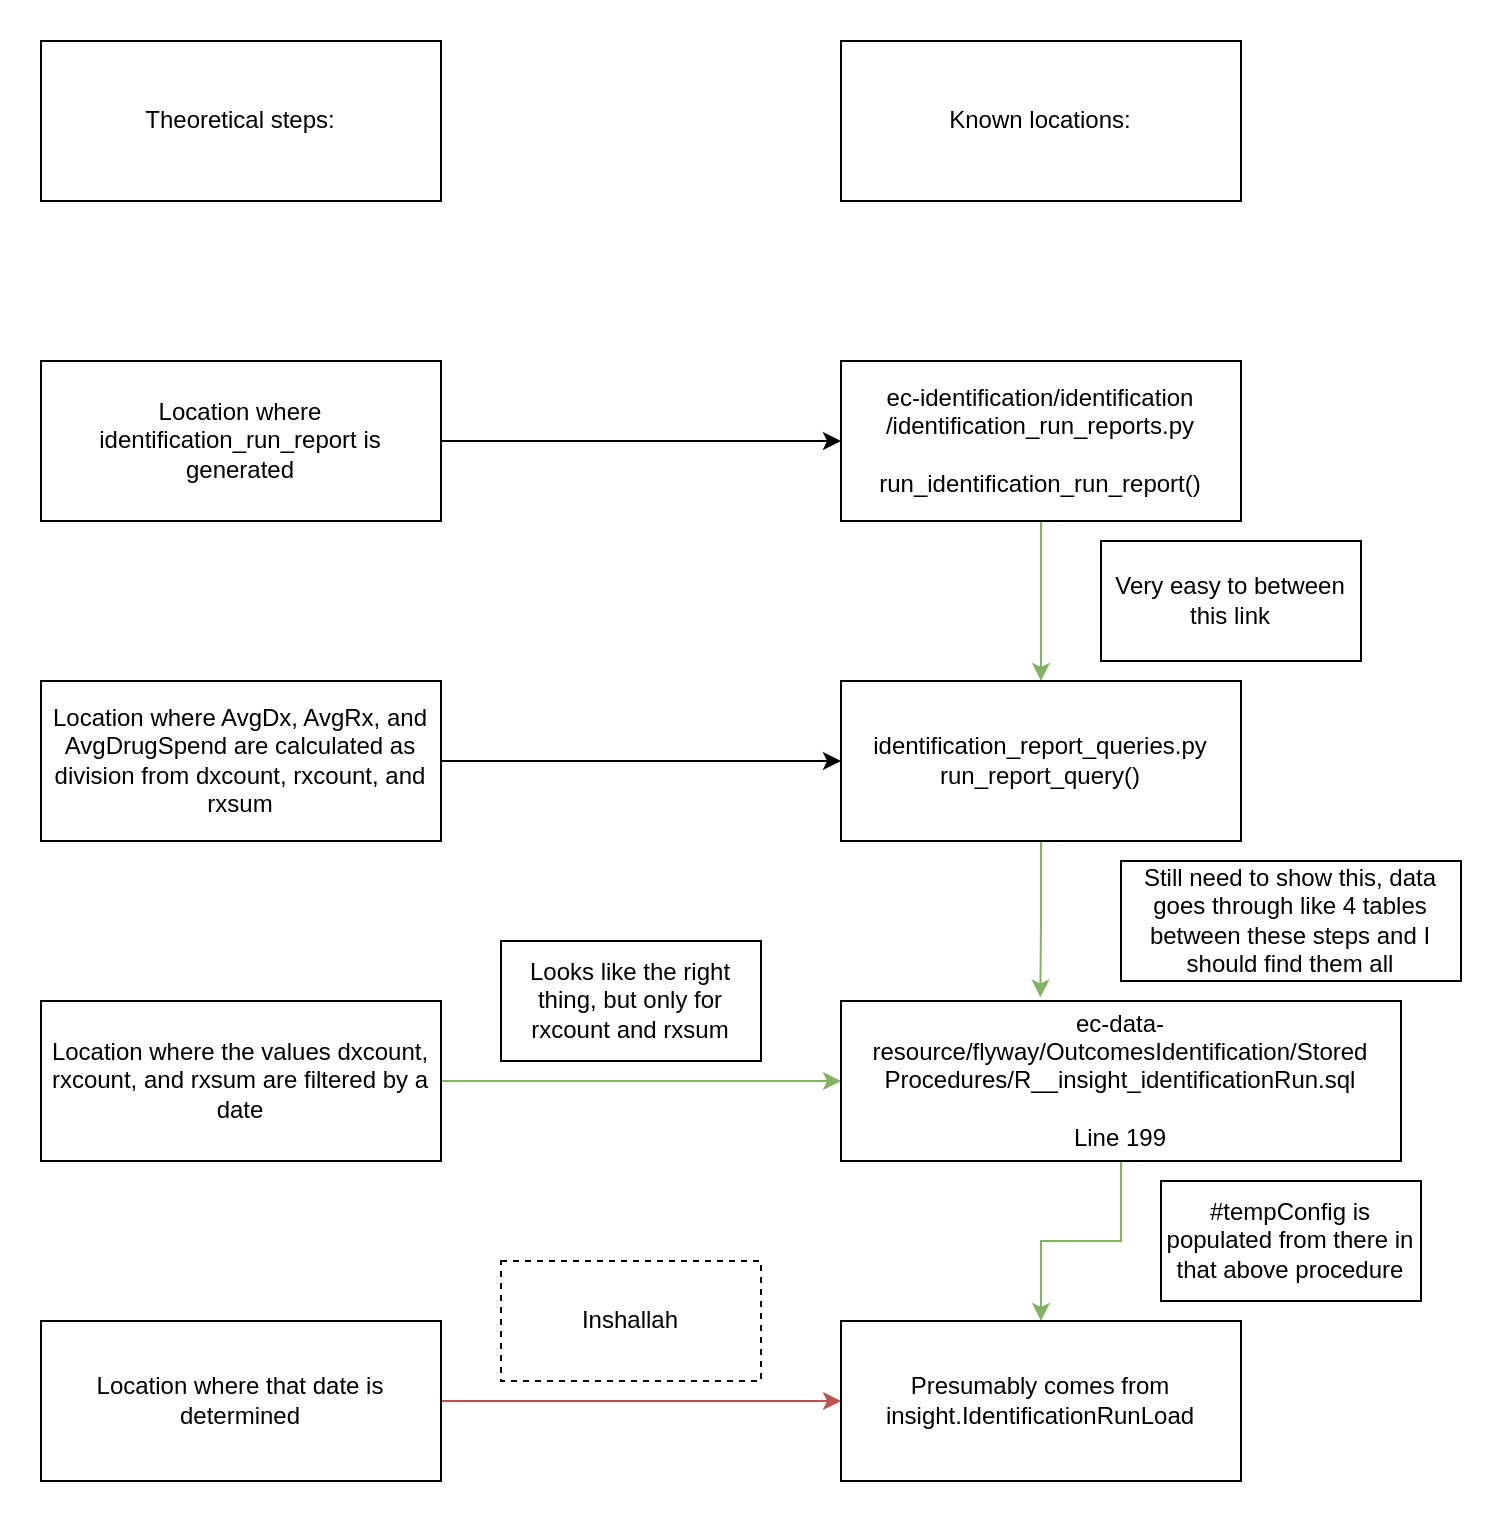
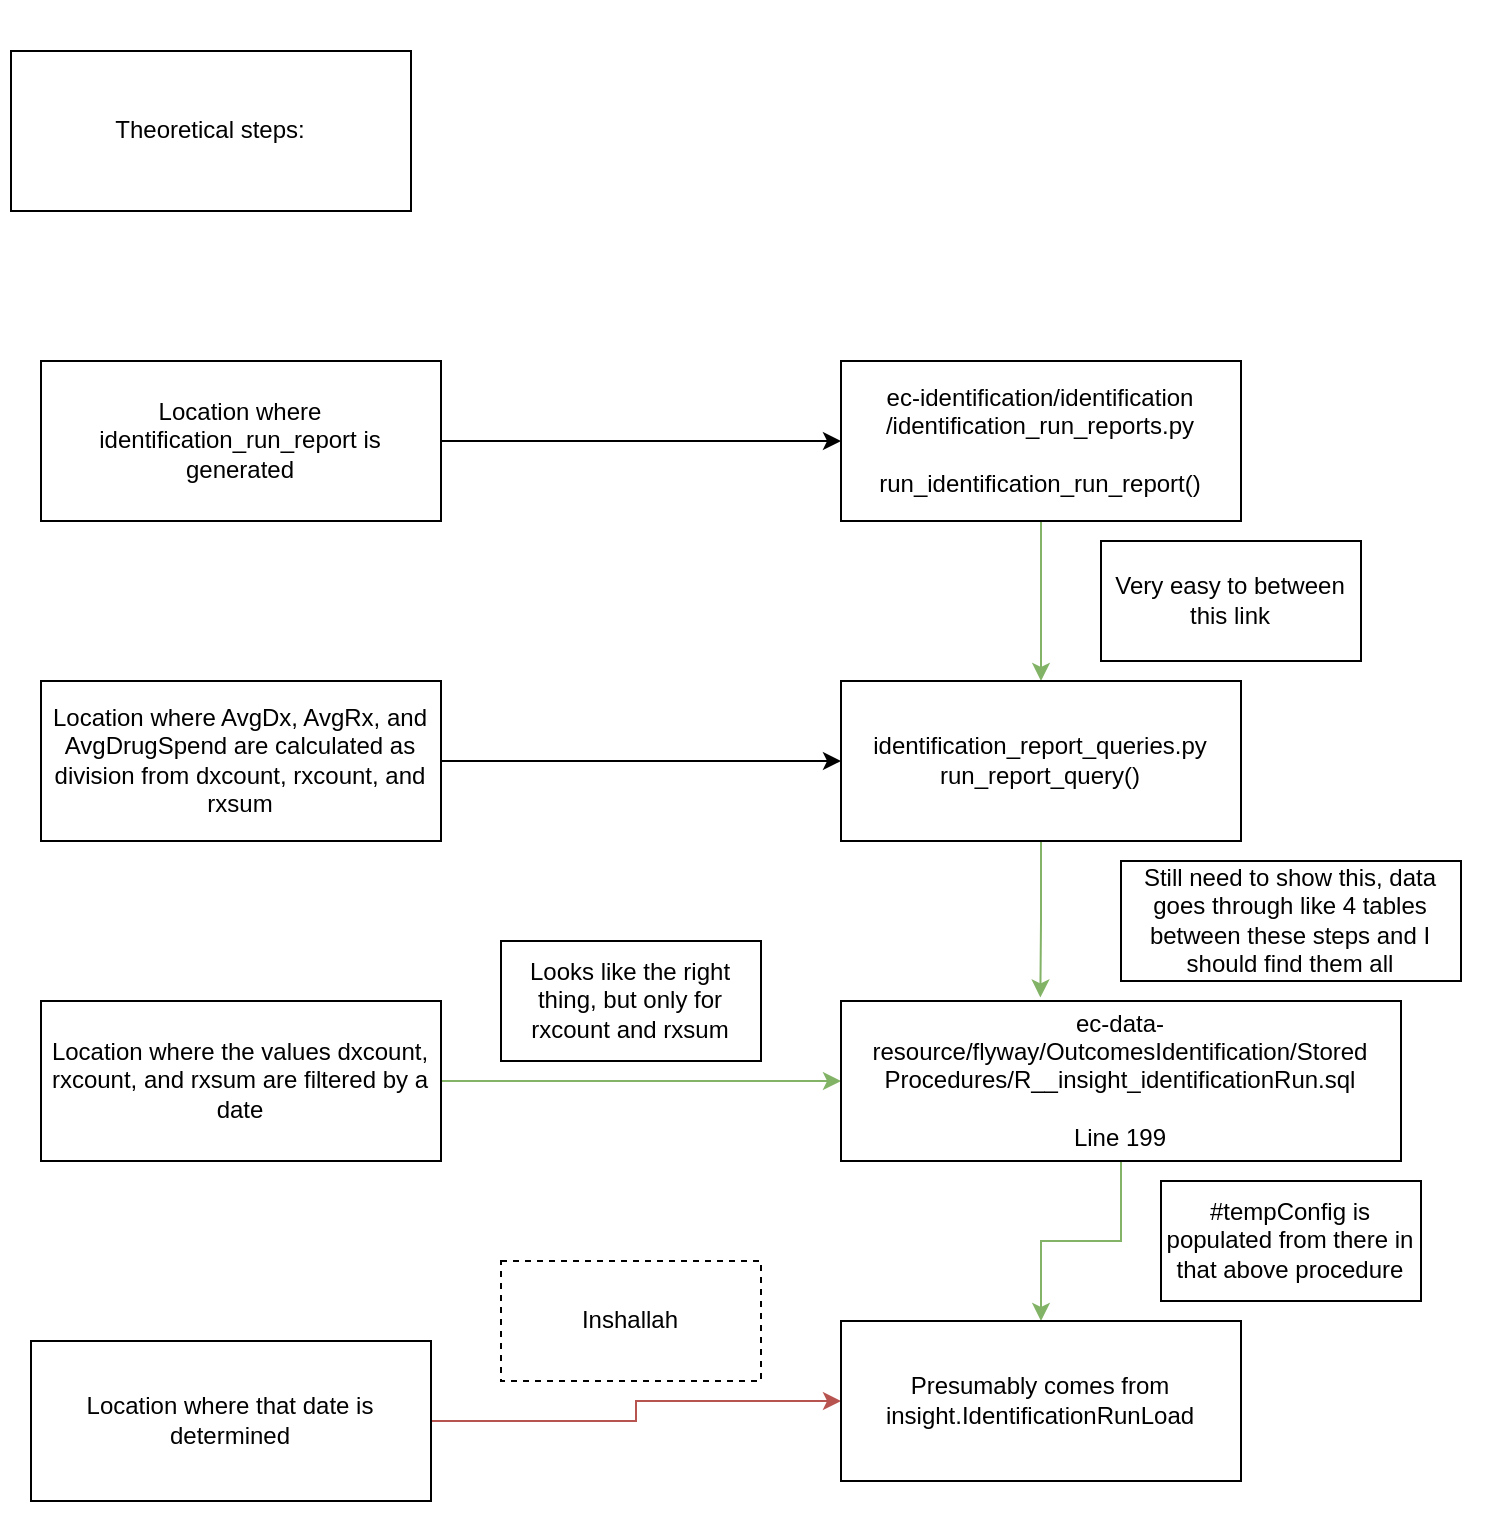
(241, 121) -> (211, 131)
(1041, 121) -> none
(241, 1401) -> (231, 1421)
